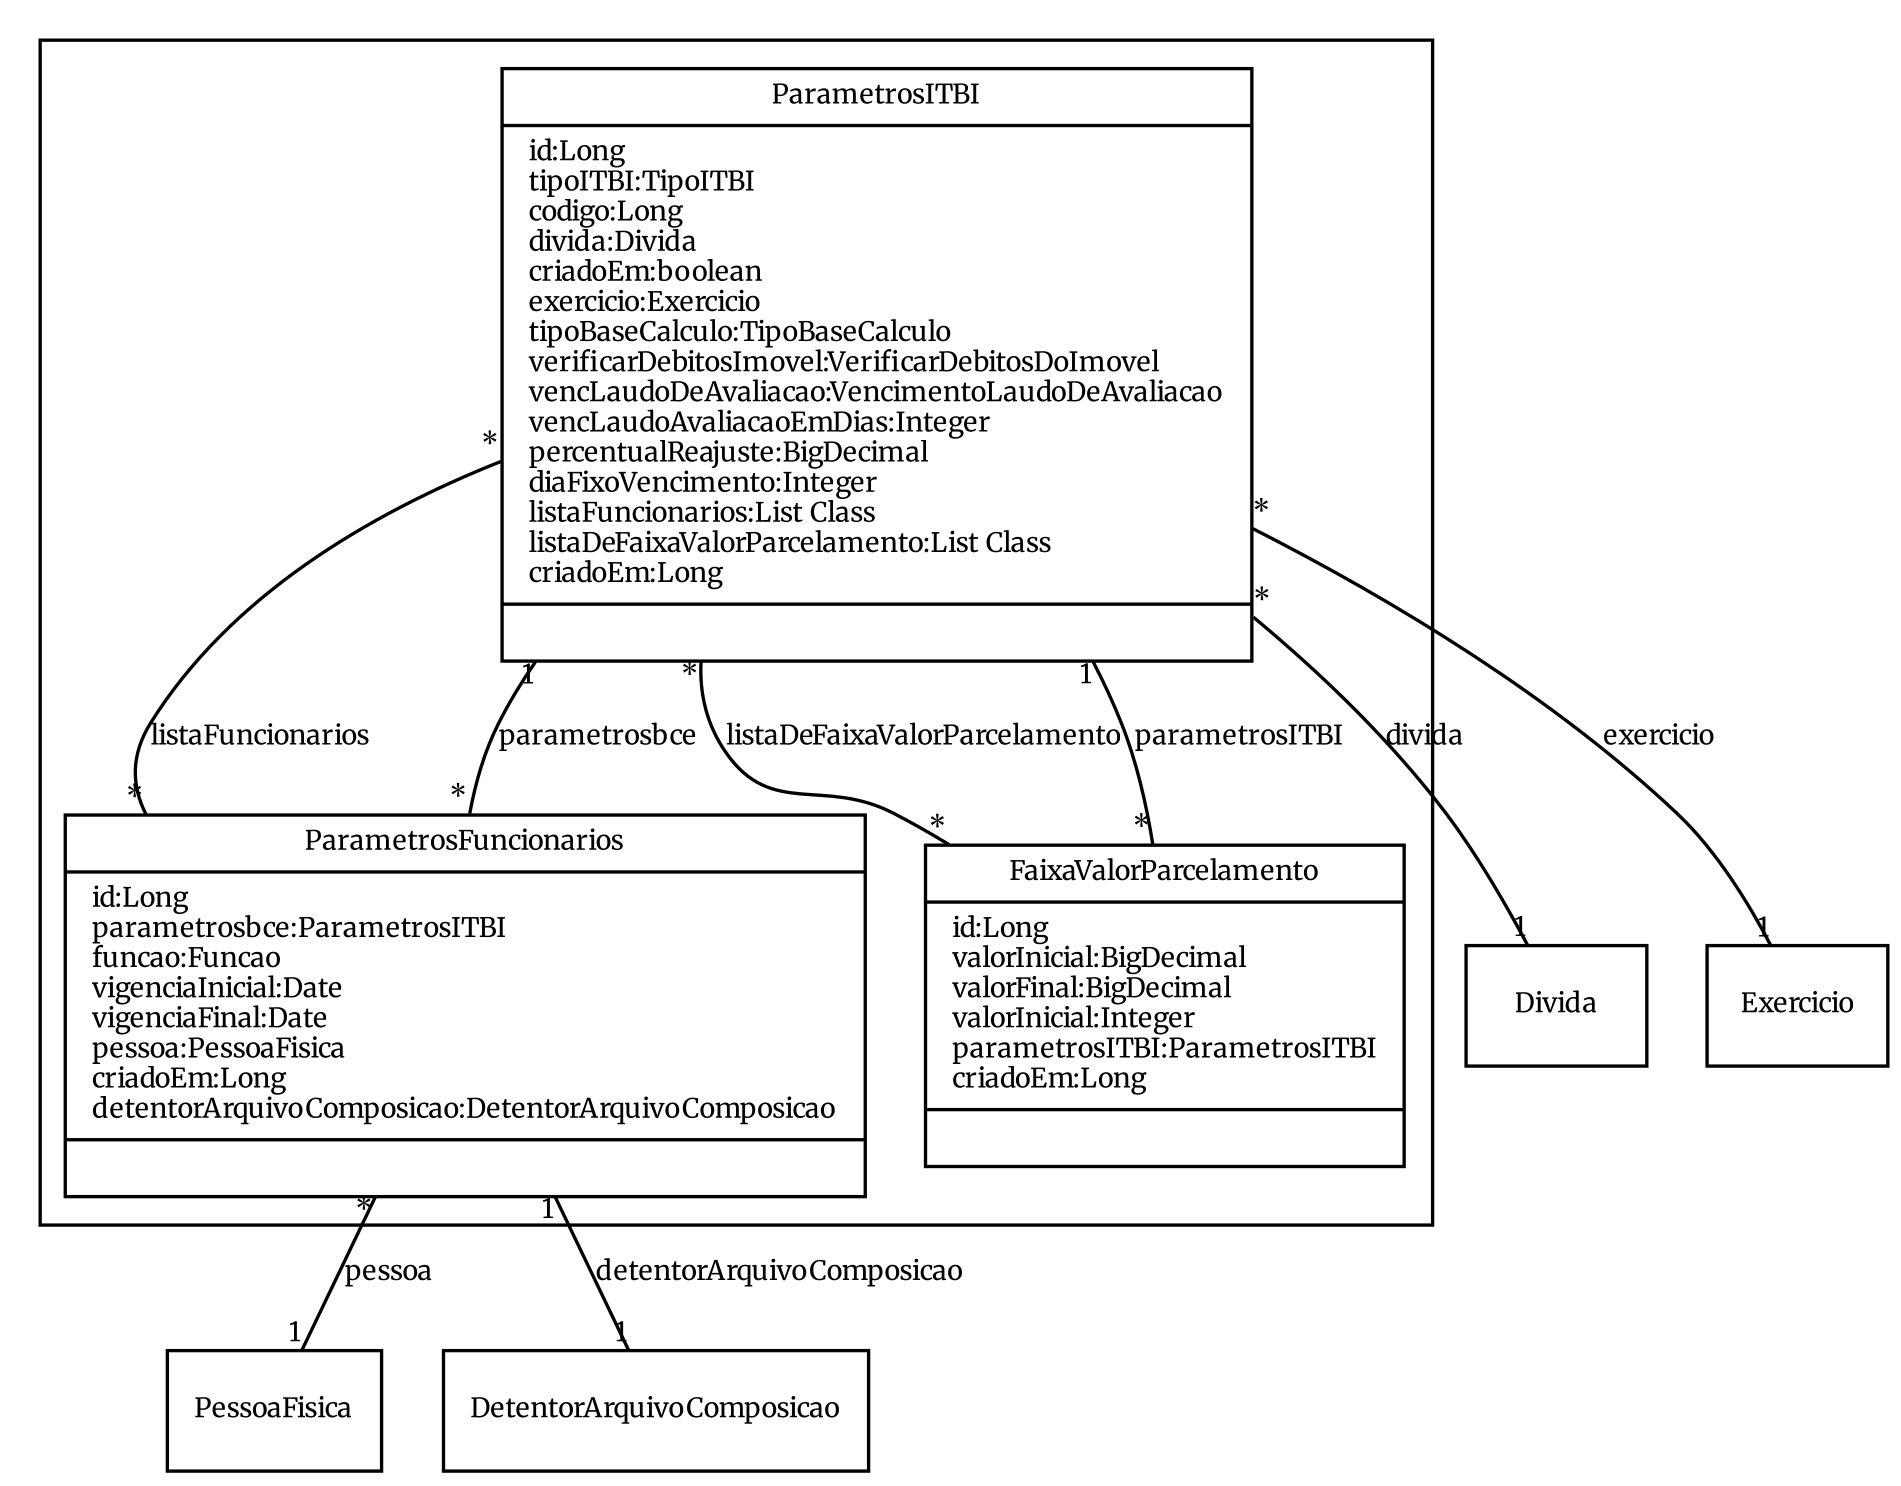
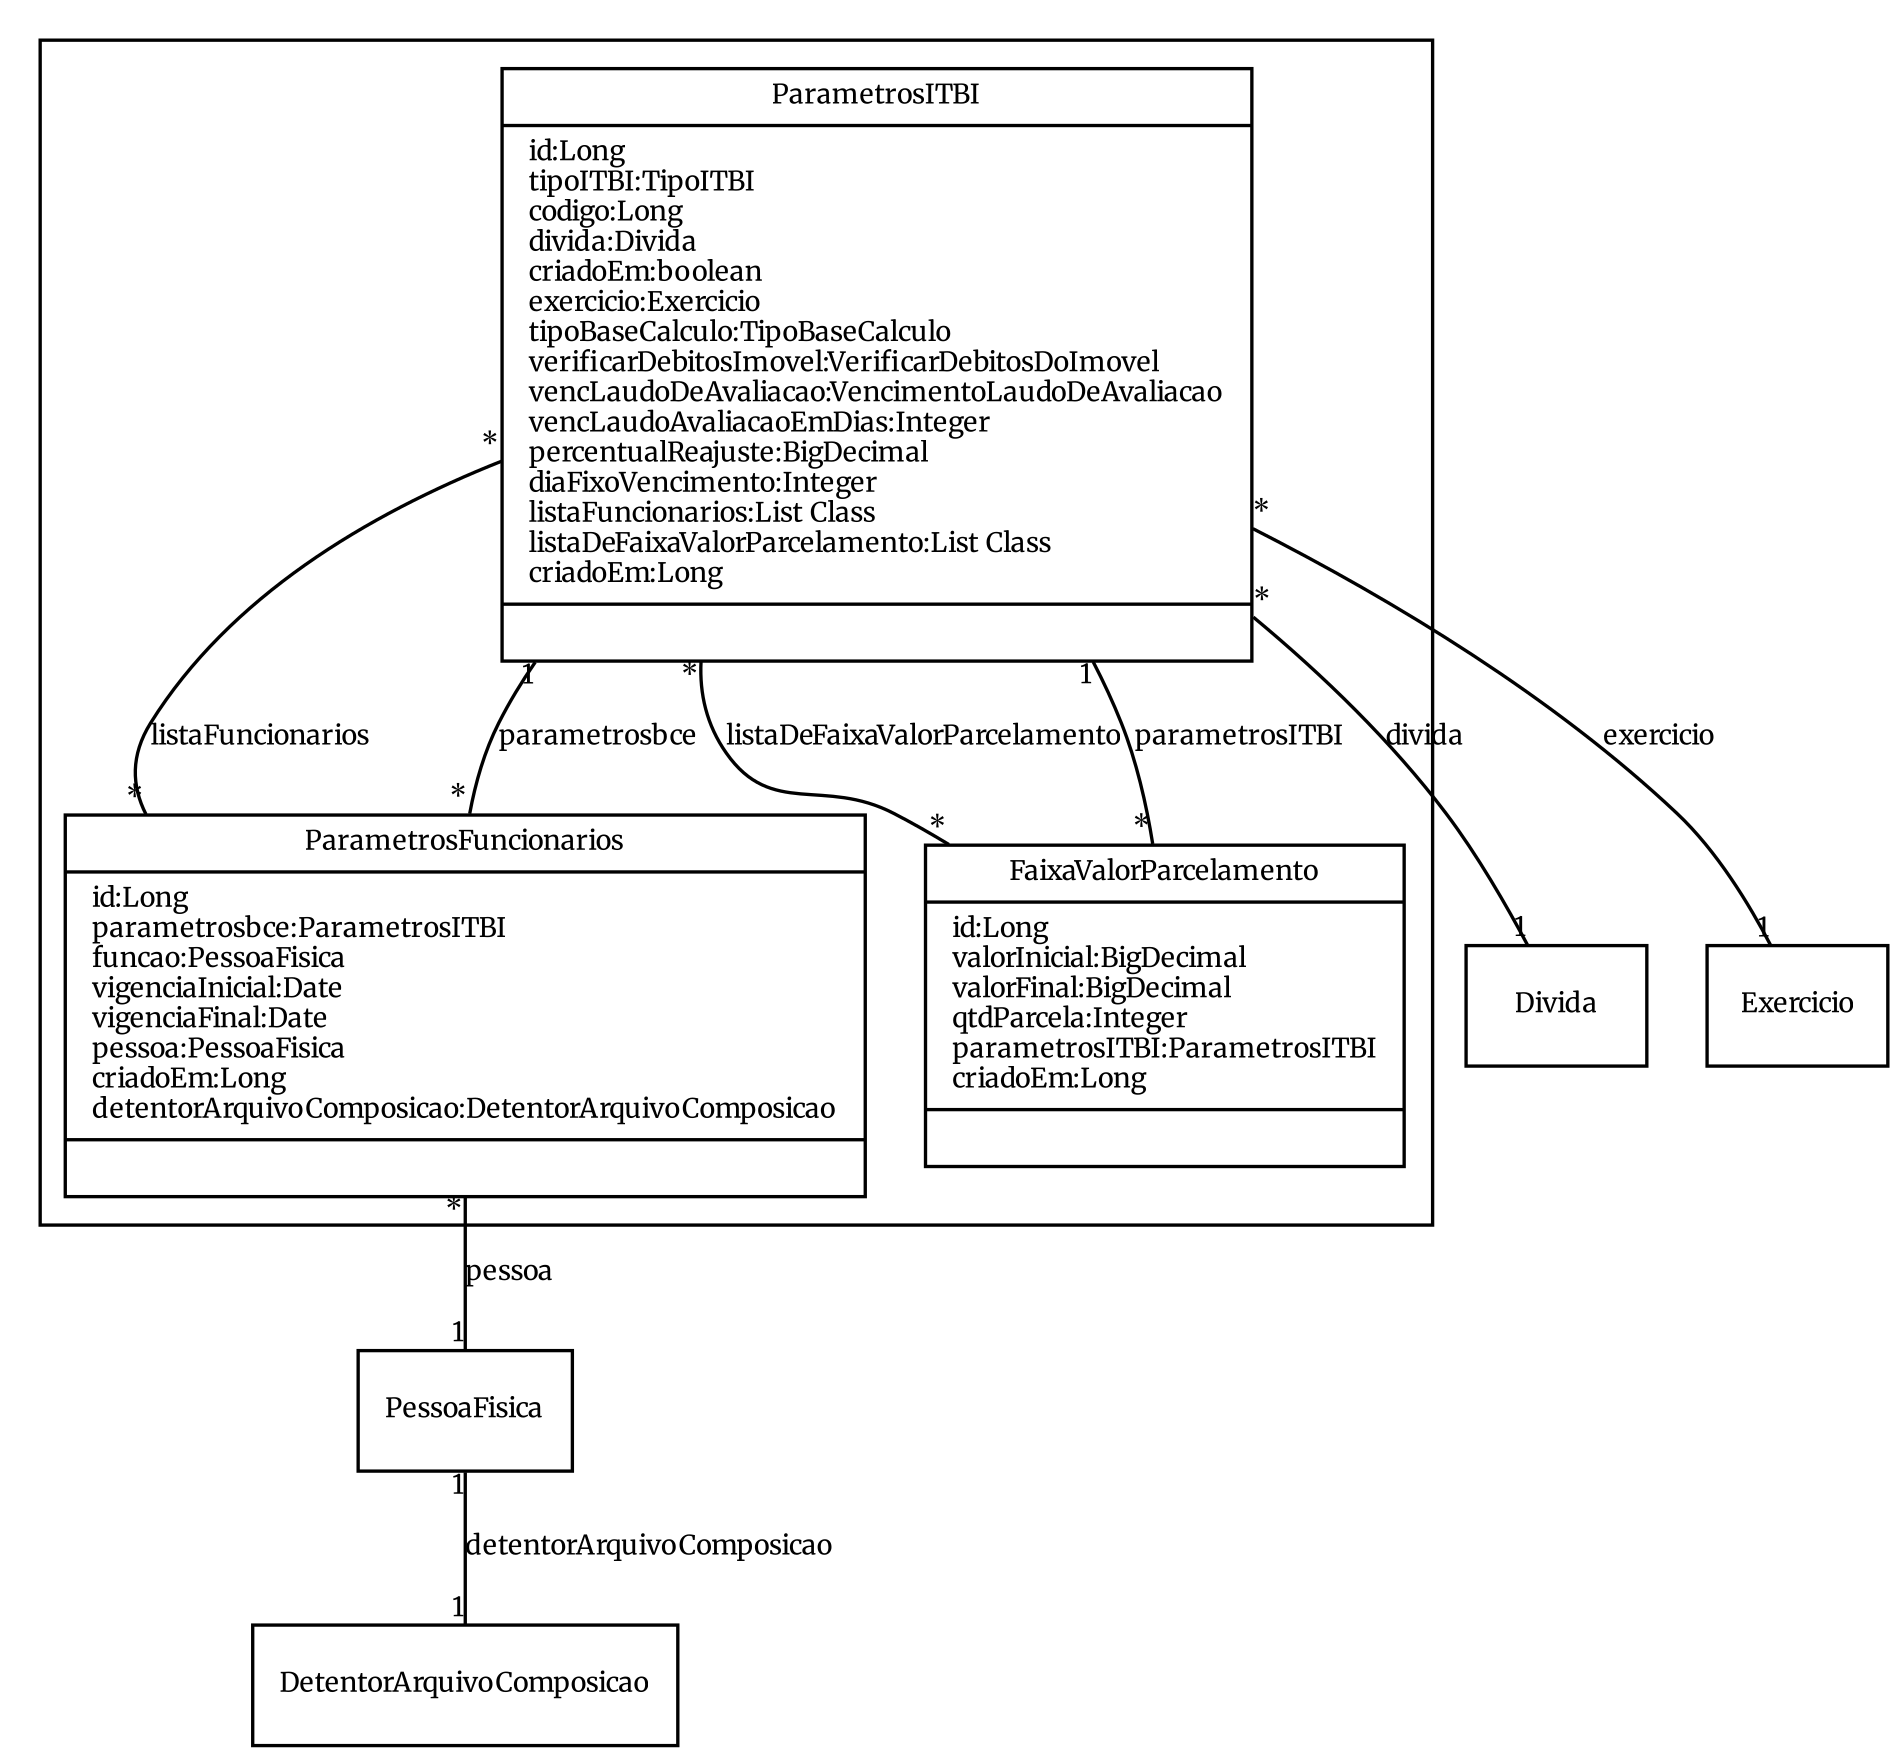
(187, 959) -> (219, 959)
(1074, 1019) -> (1071, 1019)
(592, 1273) -> (465, 1549)
